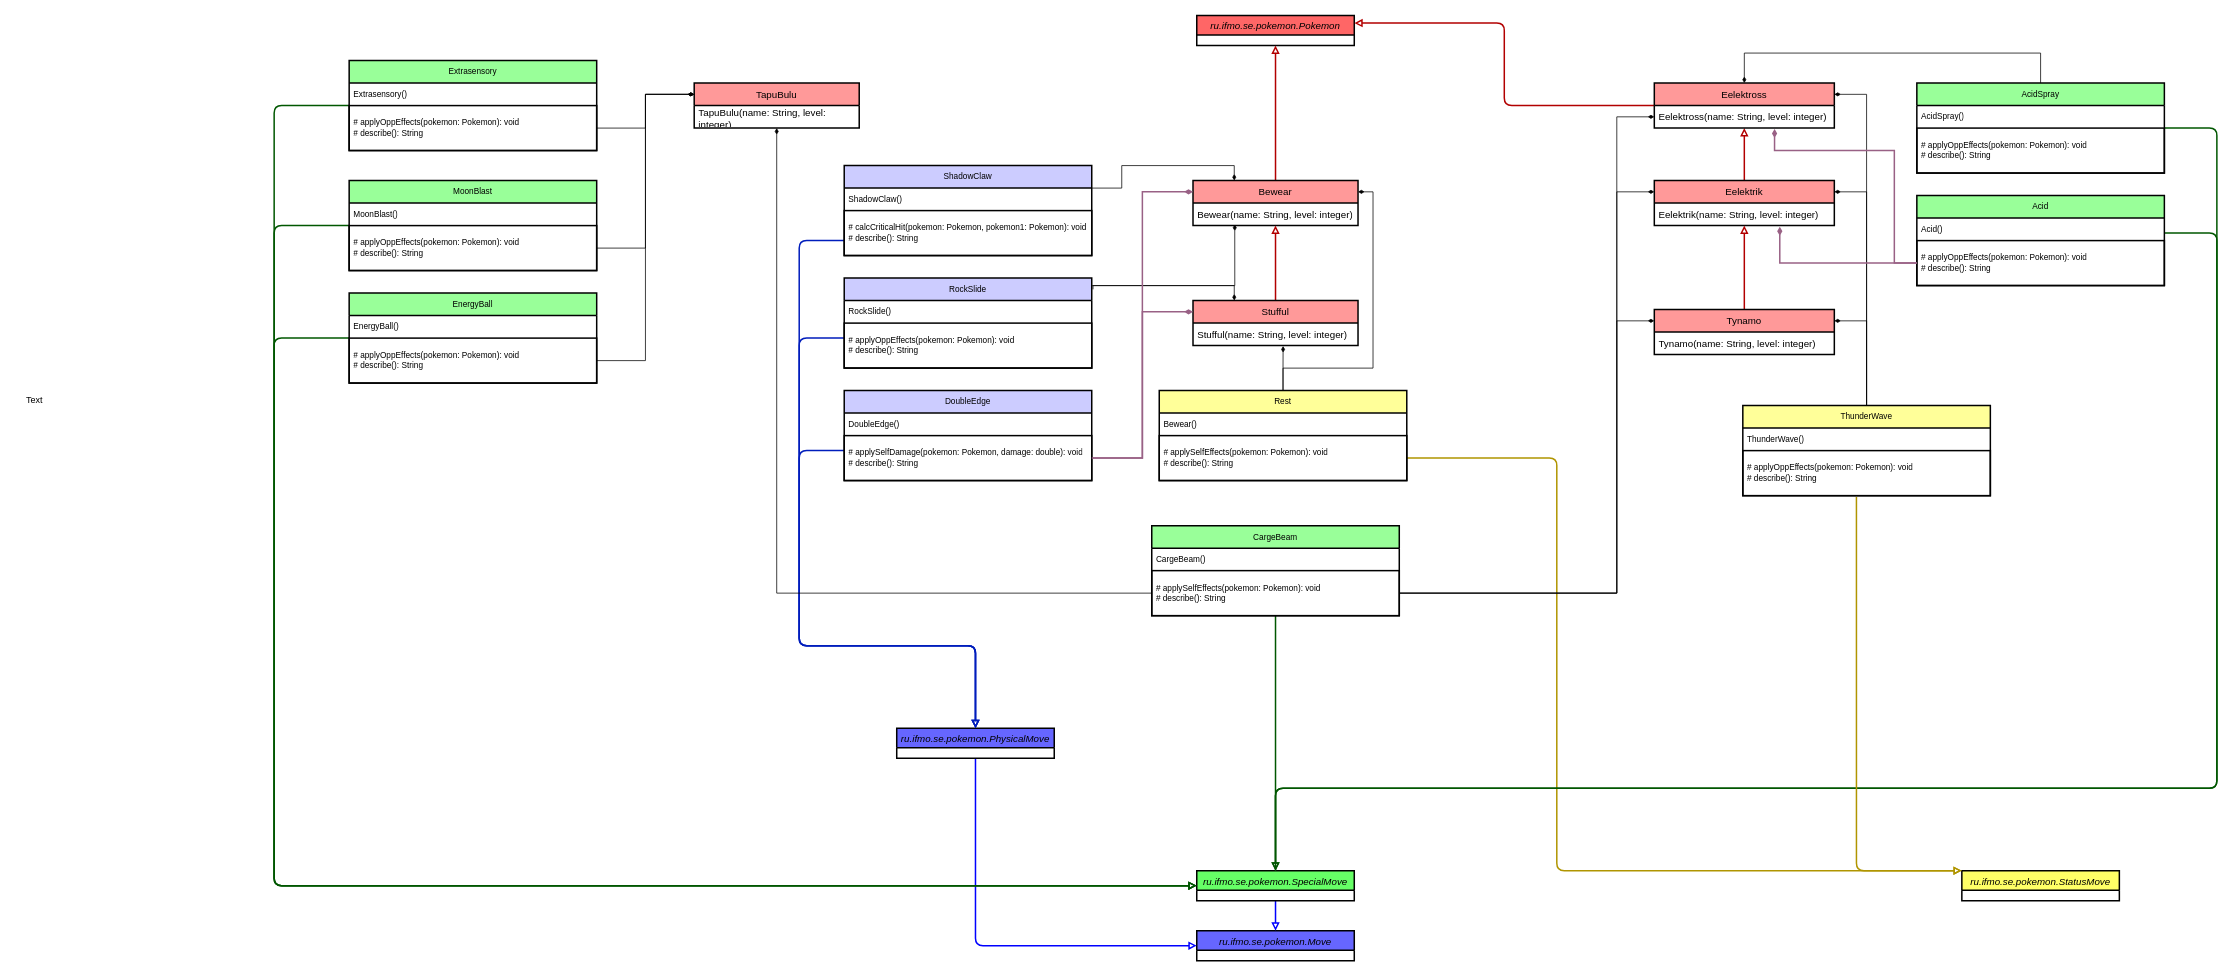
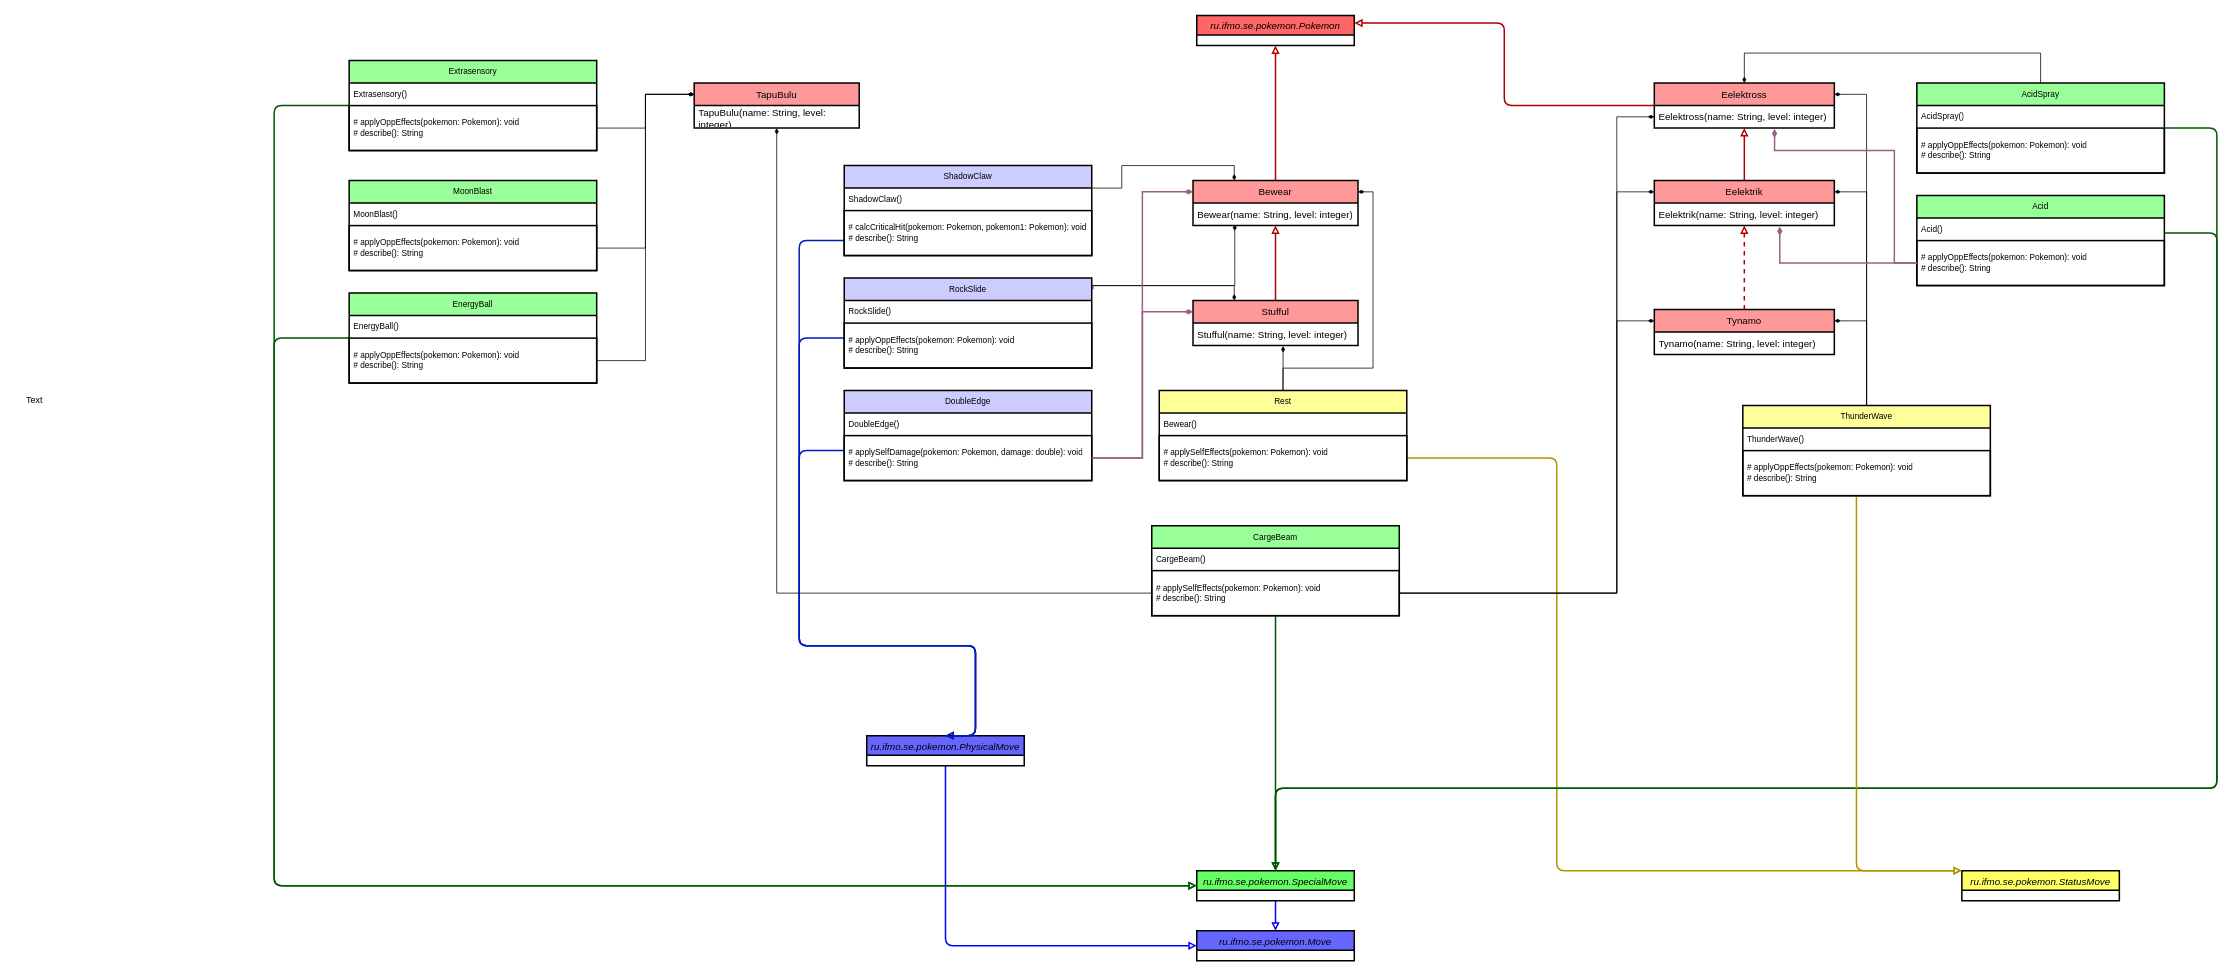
(312, 225) -> none
(1744, 272) -> (1744, 272)
(975, 743) -> (945, 750)
